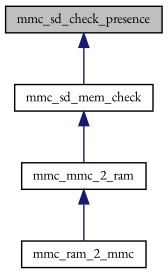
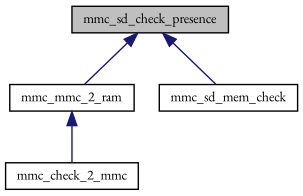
(84, 144) -> (106, 64)
(84, 254) -> (72, 176)
